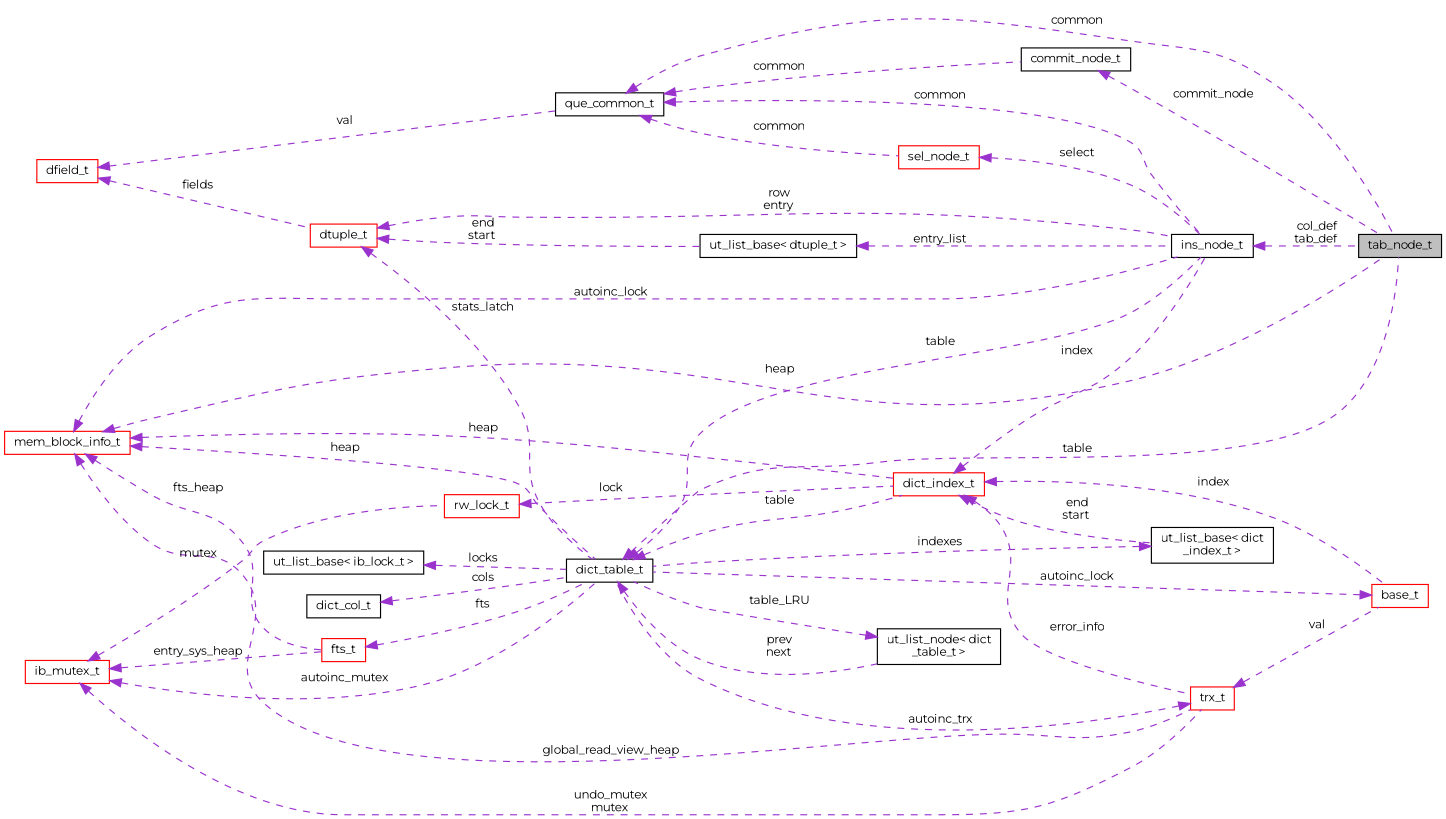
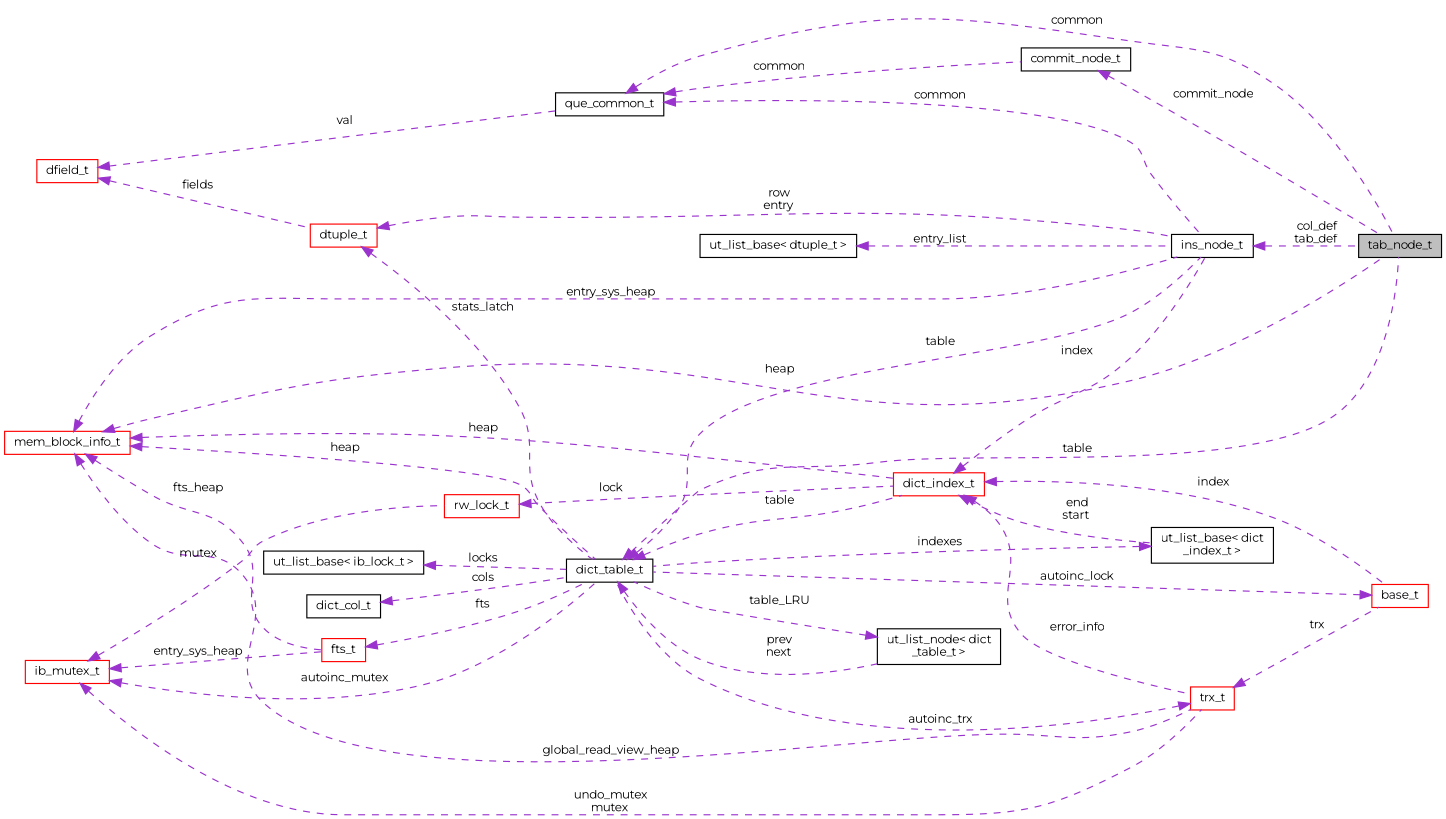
(939, 157) -> none
(544, 245) -> none
(610, 293) -> (610, 293)
(1316, 625) -> (1316, 625)
